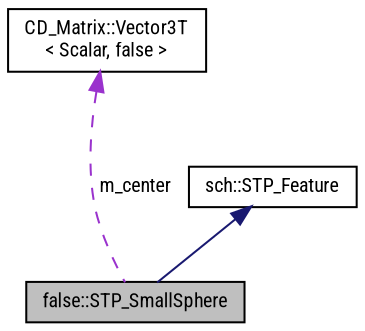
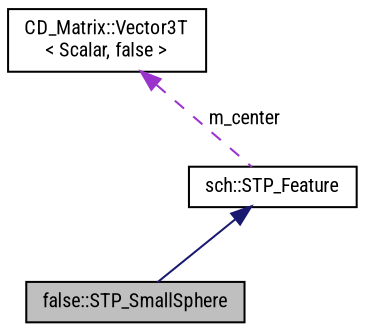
(92, 190) -> (204, 126)
